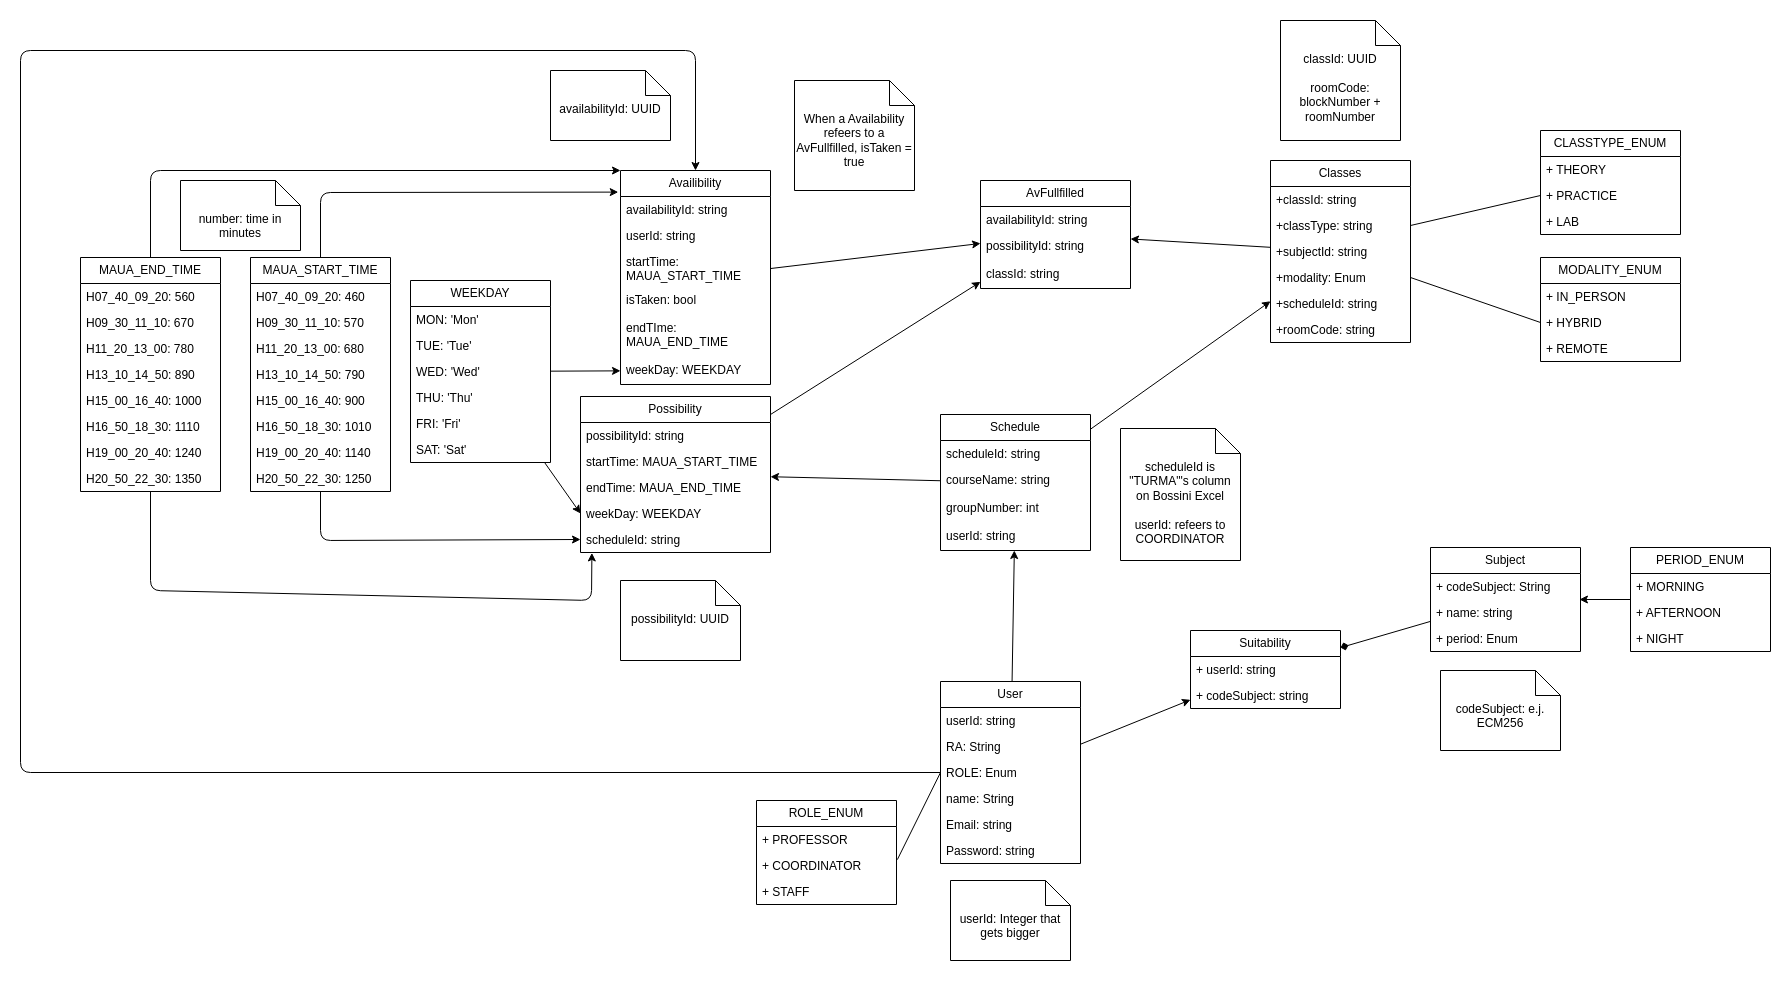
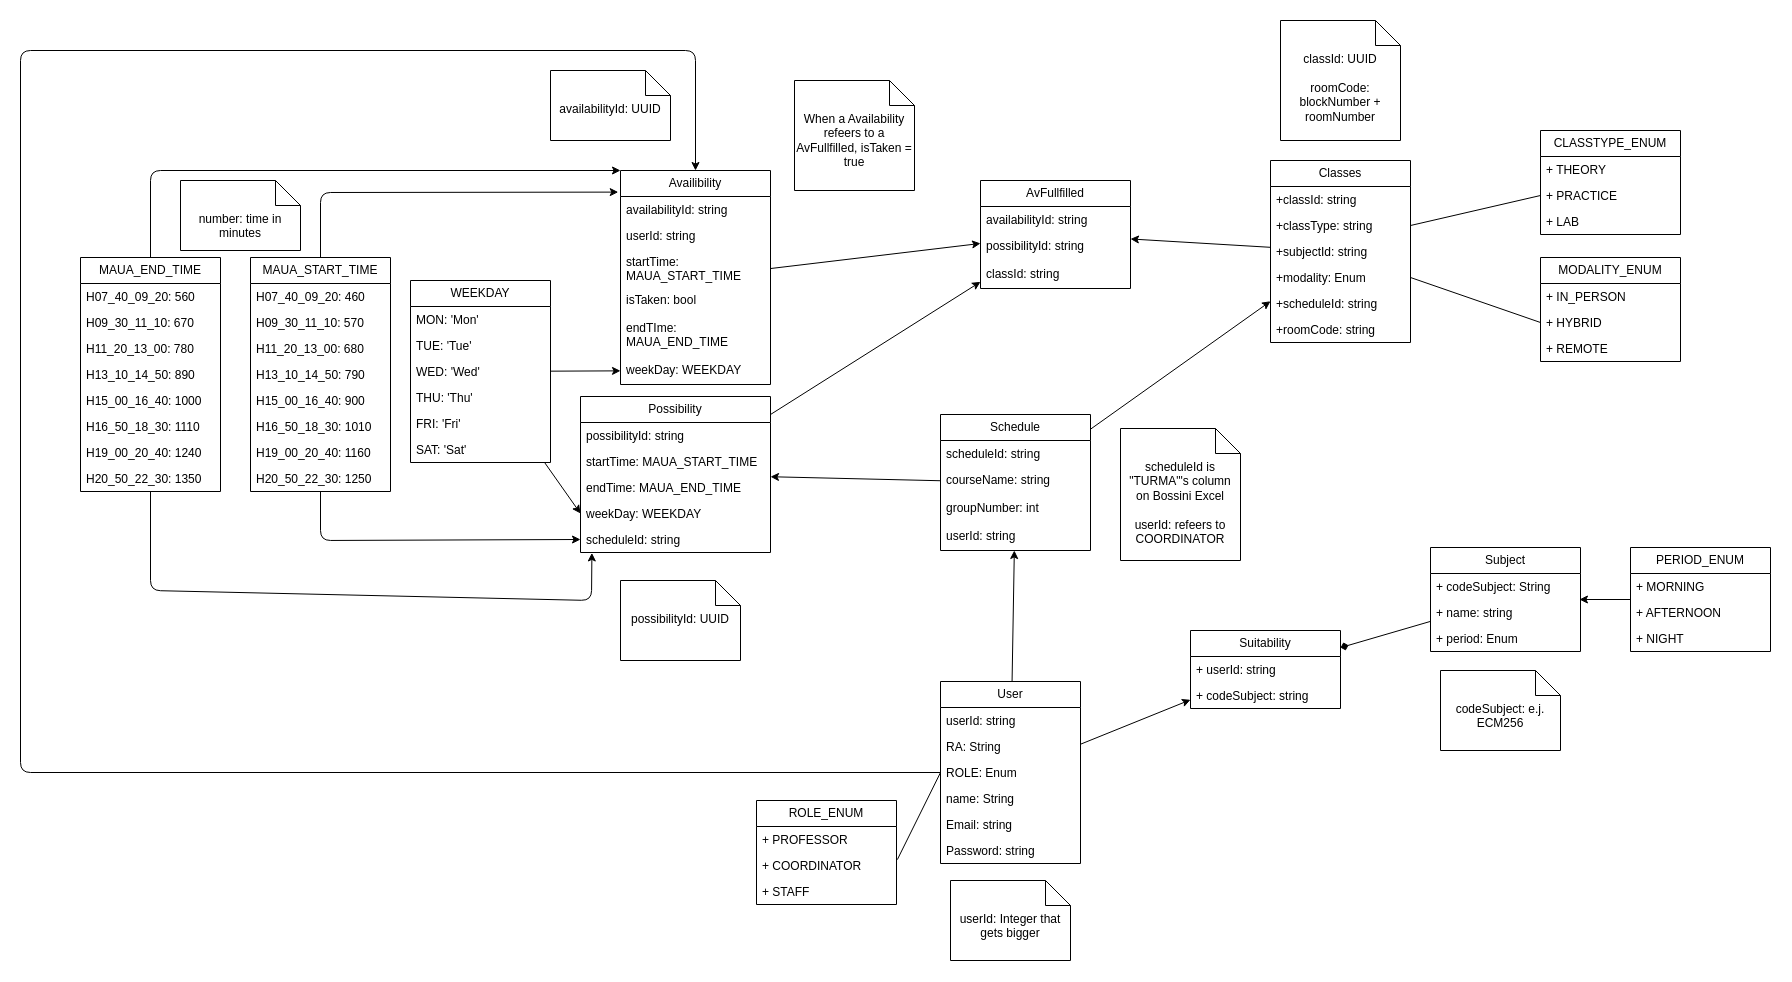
(314, 454) -> (314, 454)
